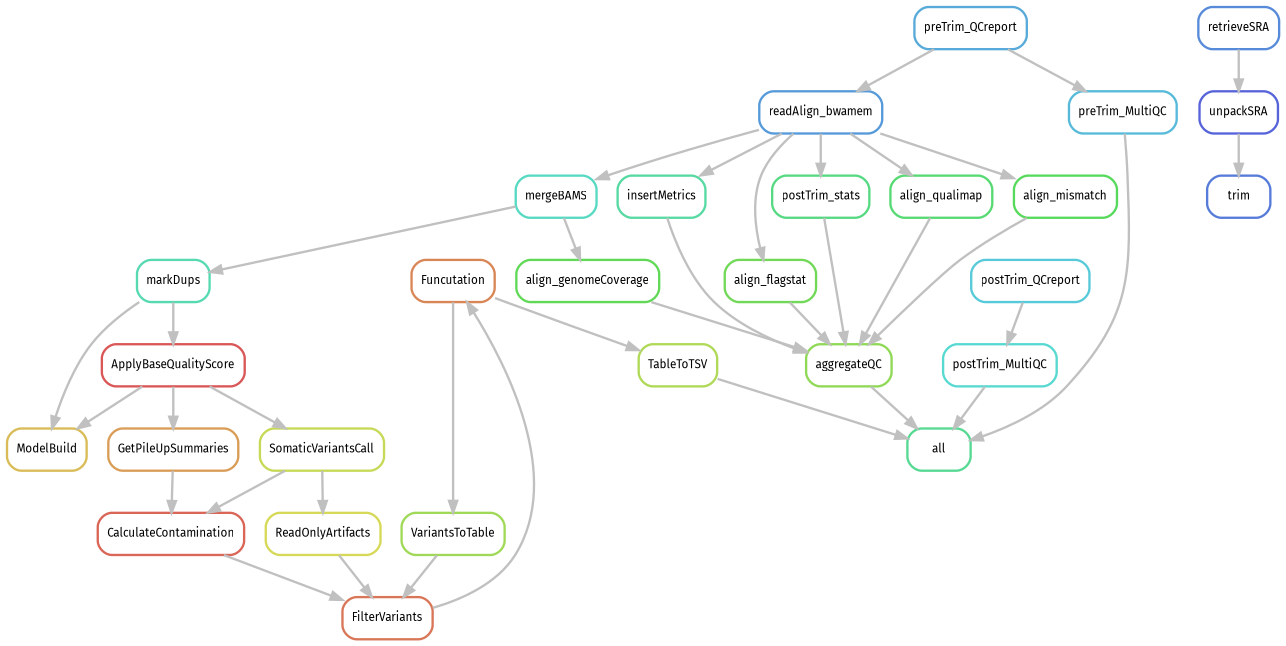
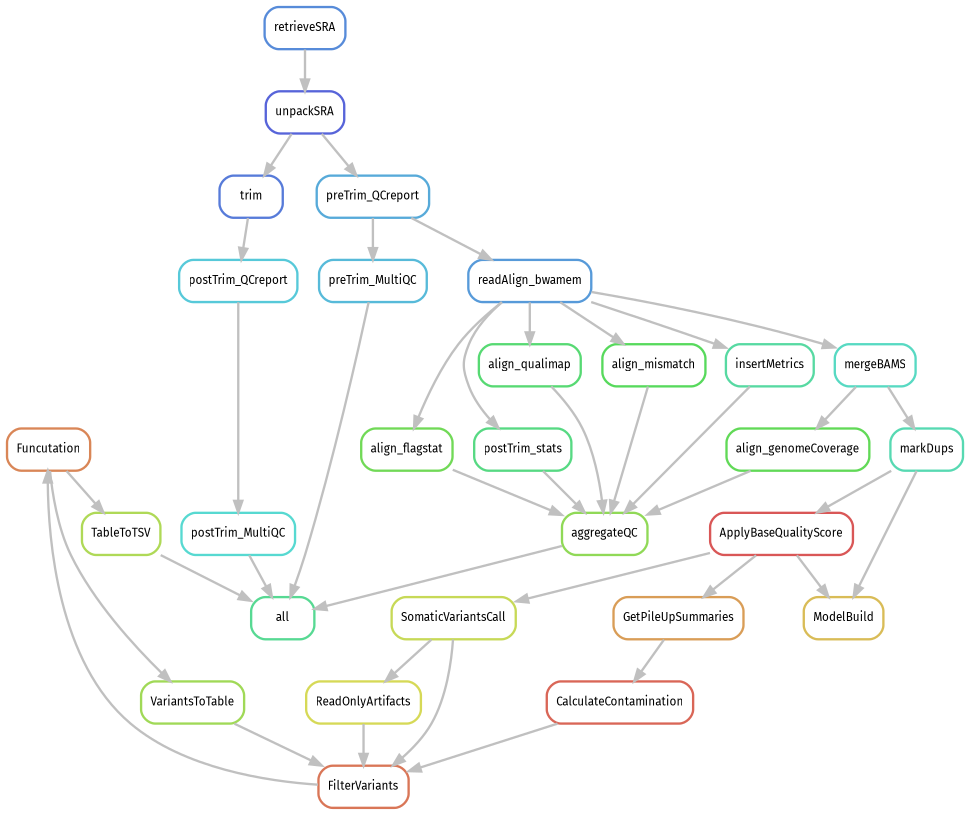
none -> (335, 150)
none -> (246, 233)
(252, 489) -> (440, 704)
